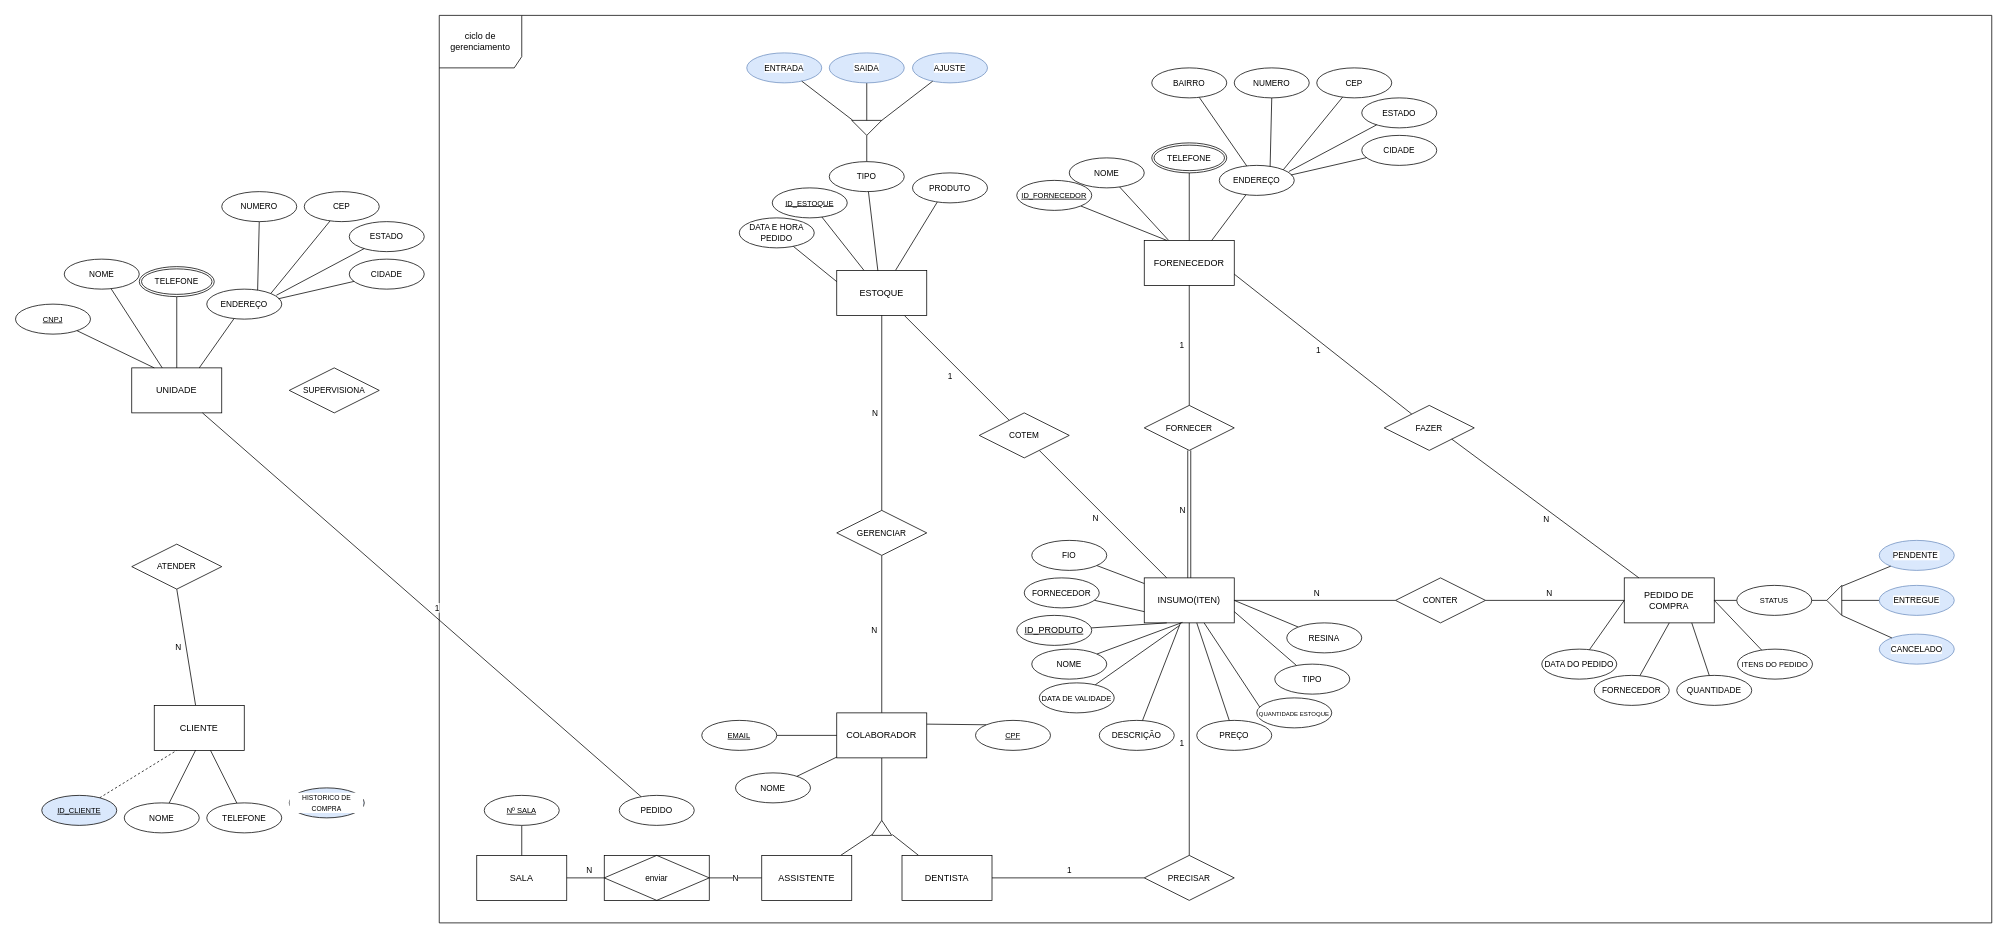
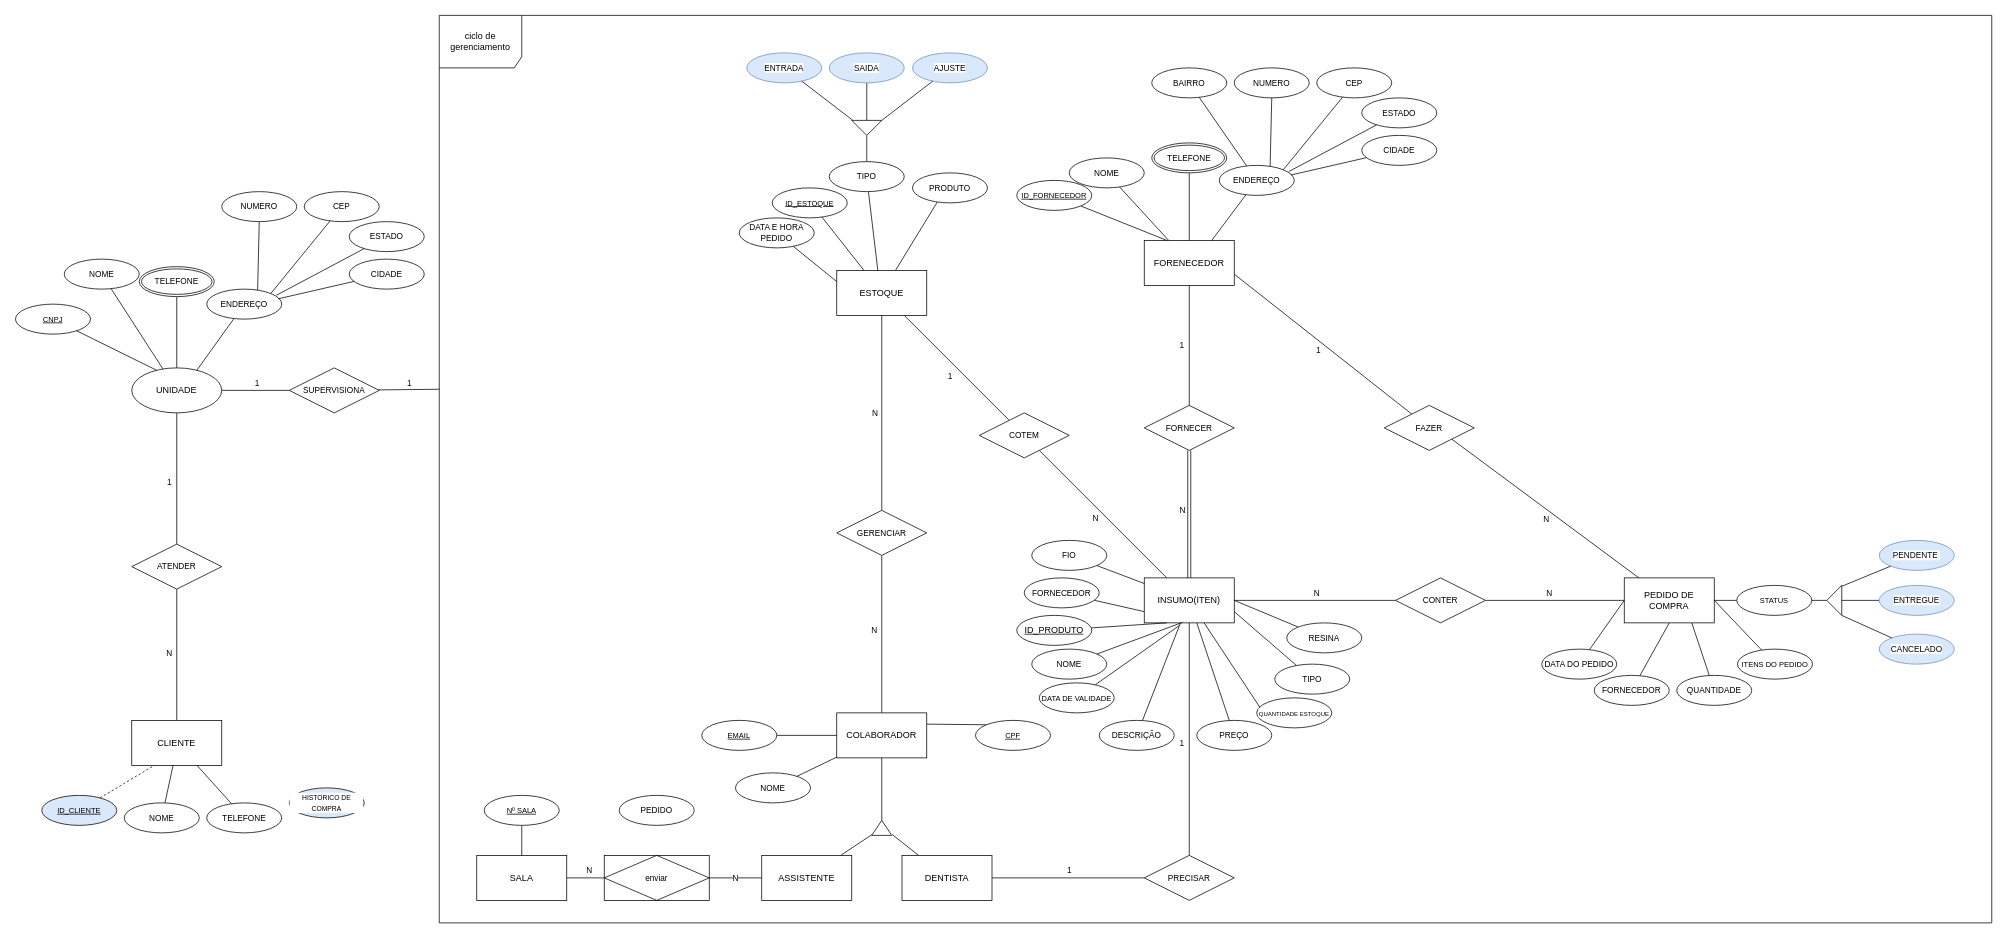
(177, 390) -> (177, 390)
none -> (408, 390)
none -> (177, 479)
(422, 605) -> (255, 390)
(199, 728) -> (177, 743)
